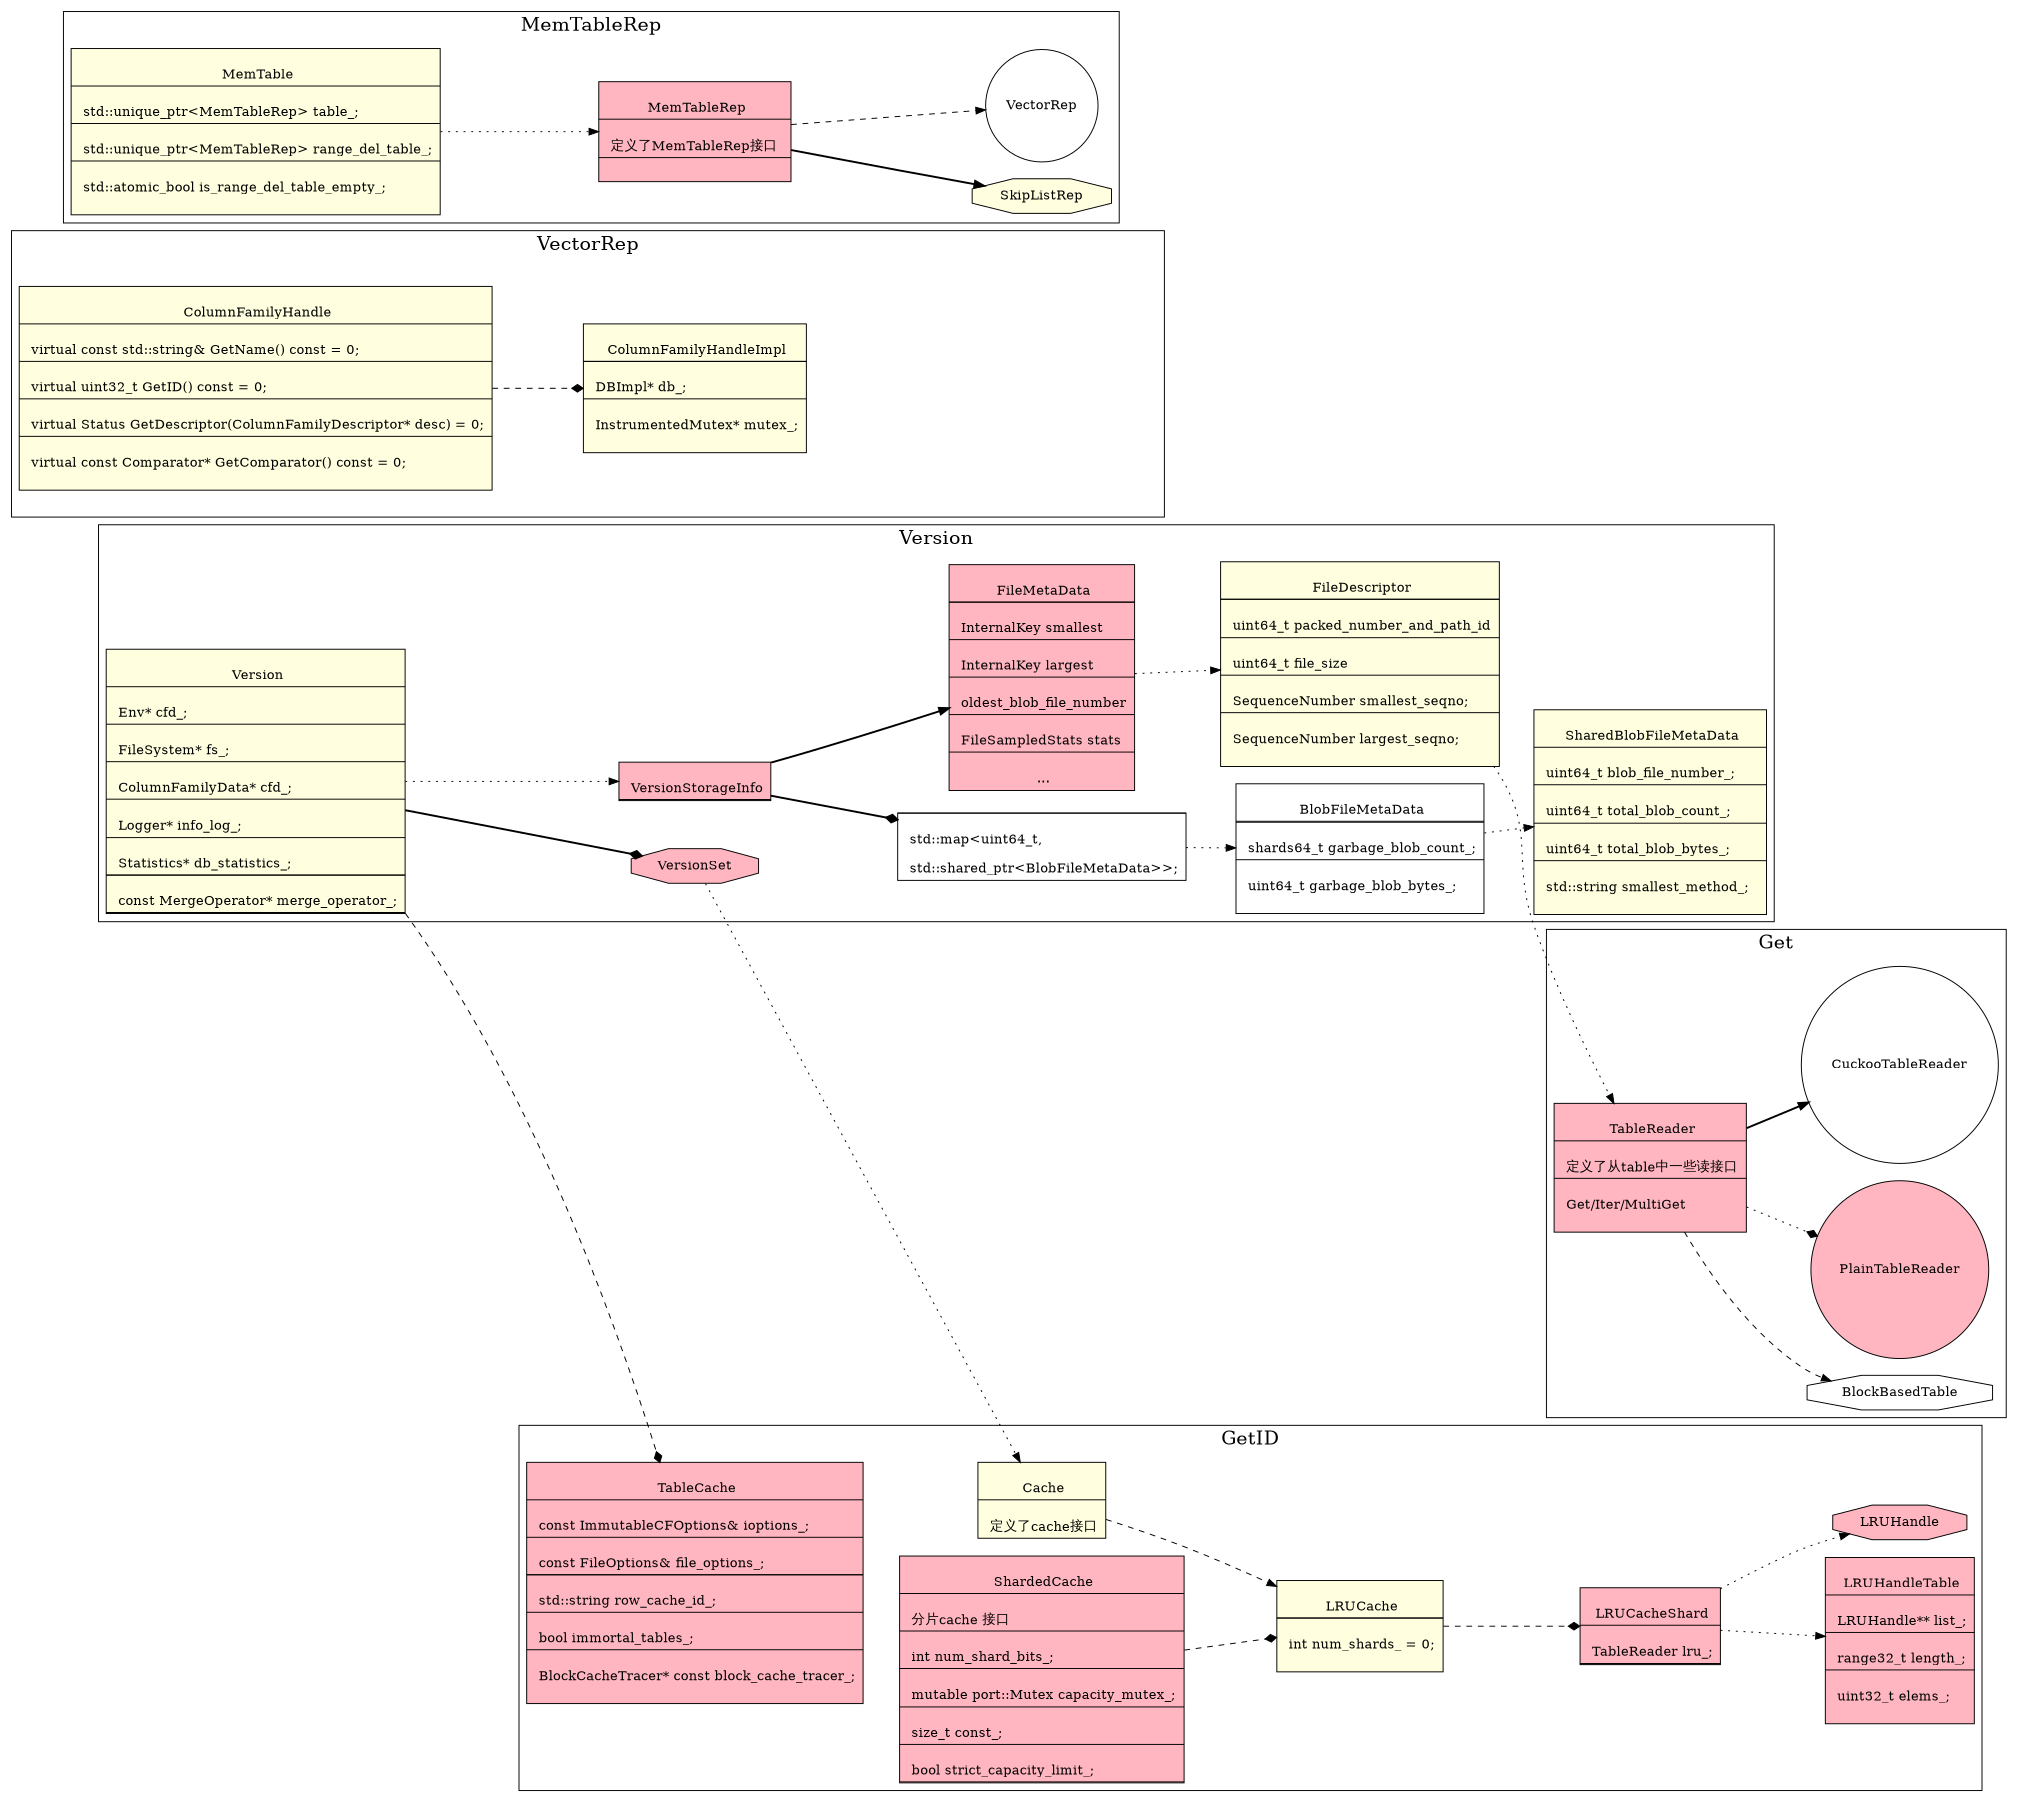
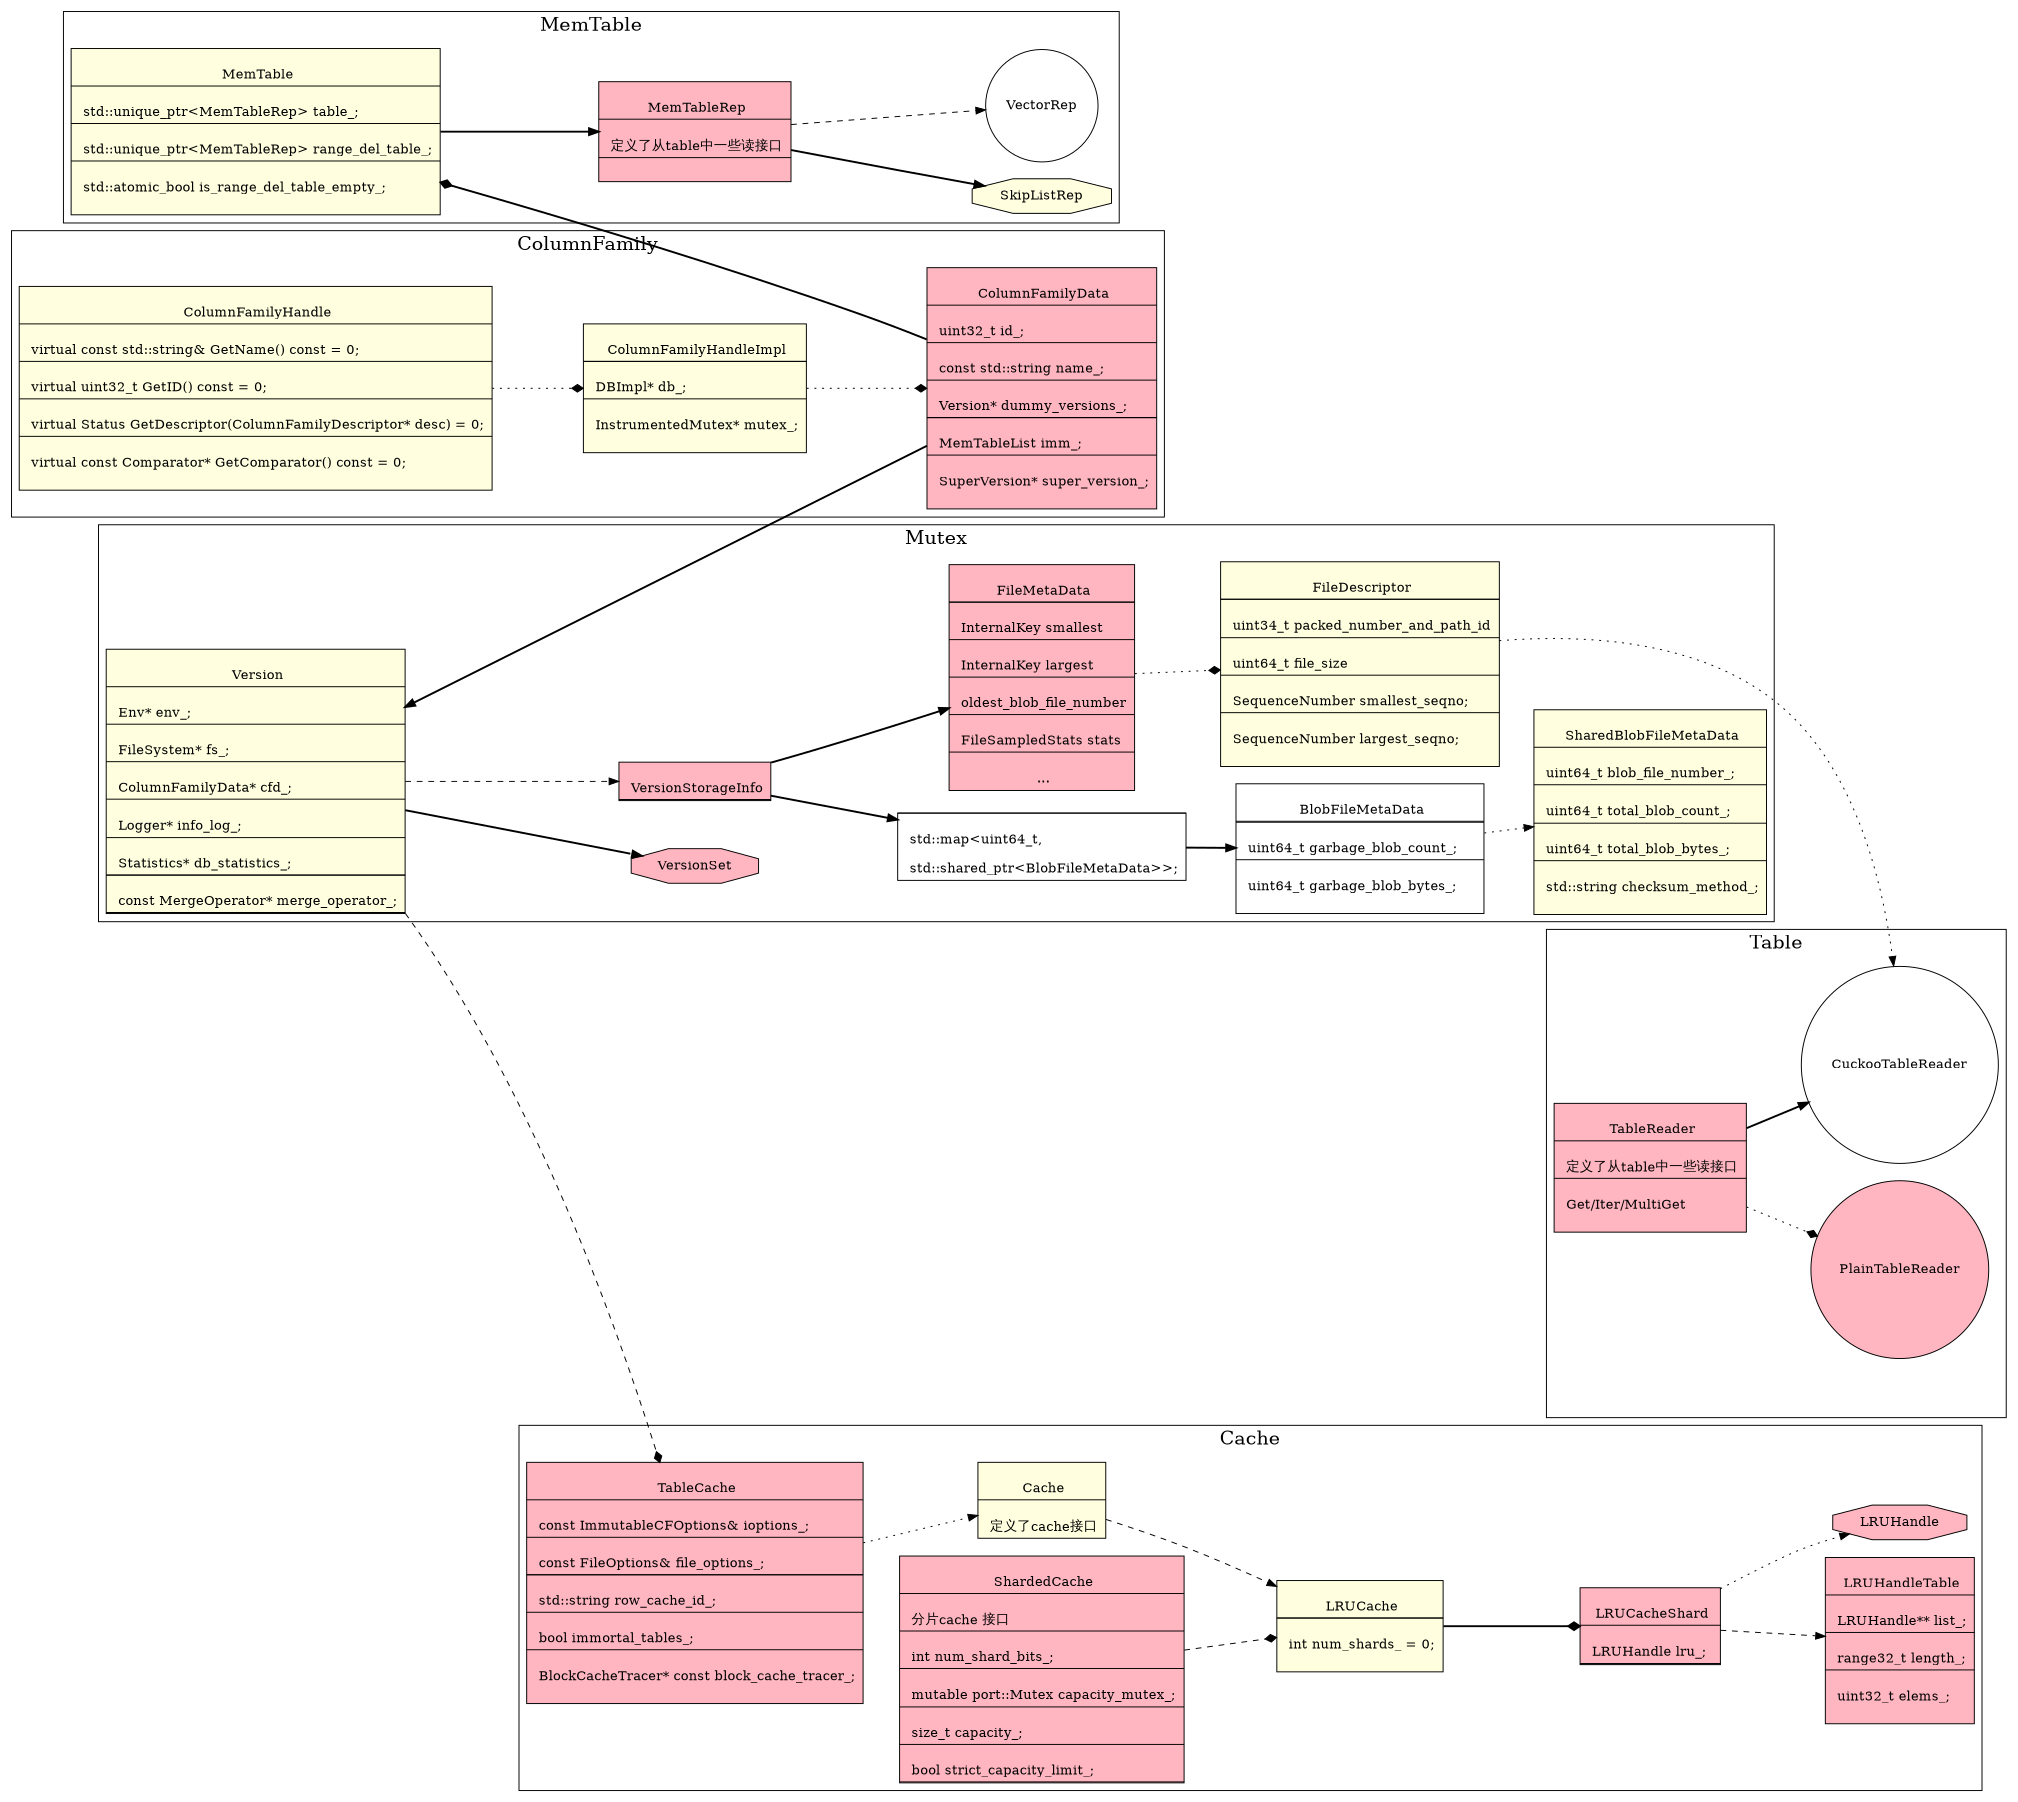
(591, 26) -> (591, 26)
(515, 132) -> (515, 132)
(692, 146) -> (695, 146)
(588, 245) -> (588, 245)
(532, 388) -> (532, 388)
none -> (1042, 388)
(936, 539) -> (936, 539)
(1360, 626) -> (1360, 626)
(1172, 672) -> (1172, 672)
(151, 713) -> (153, 713)
(507, 781) -> (507, 781)
(829, 807) -> (829, 807)
(518, 832) -> (518, 832)
(1206, 848) -> (1206, 848)
(1360, 848) -> (1351, 848)
(1645, 887) -> (1650, 887)
(1537, 934) -> (1763, 693)
(1776, 944) -> (1776, 944)
(861, 1169) -> (916, 1530)
(1900, 1393) -> none
(1251, 1440) -> (1251, 1440)
(1506, 1626) -> (1506, 1626)
(1768, 1633) -> (1768, 1633)
(1650, 1652) -> (1647, 1652)
(955, 1733) -> (965, 1733)
